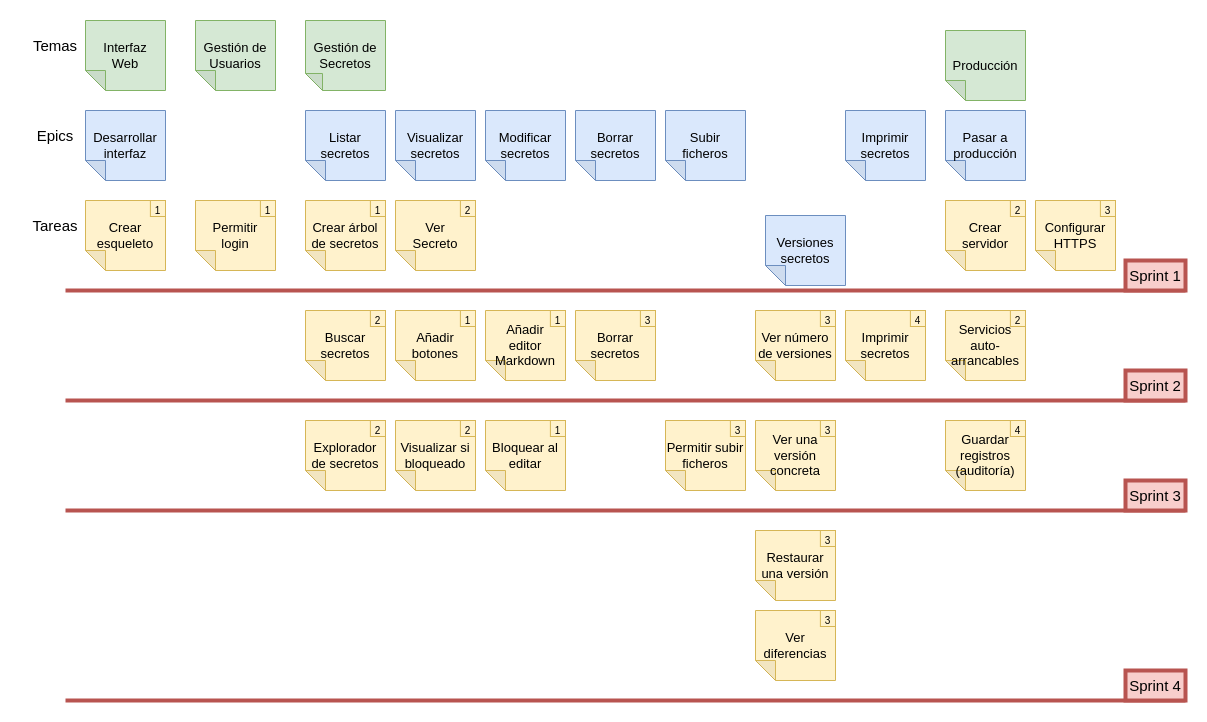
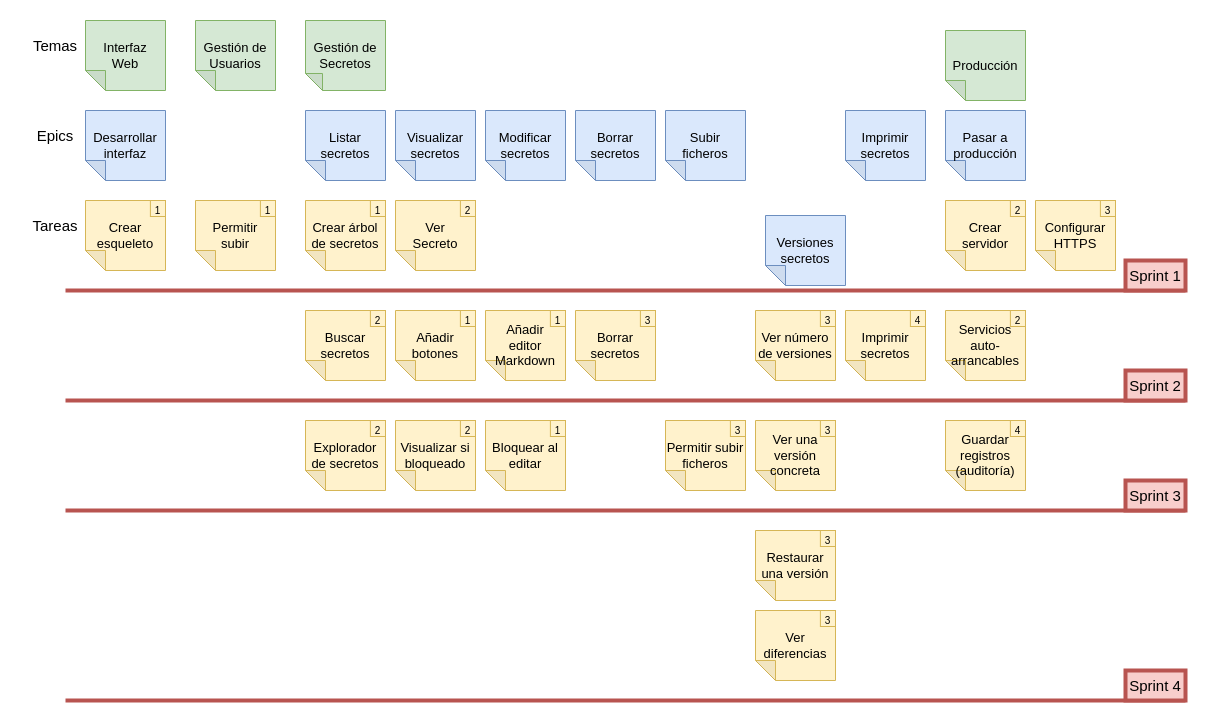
(236, 236) -> (236, 236)
